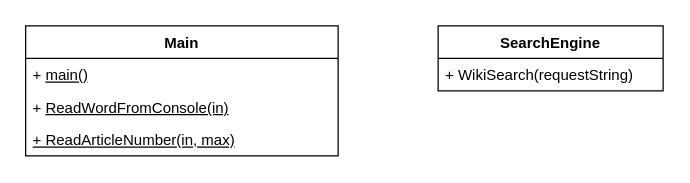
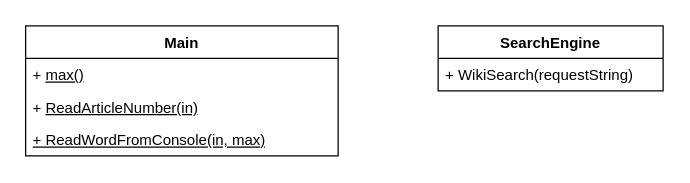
(63, 76) -> (61, 76)
(132, 108) -> (122, 108)
(141, 141) -> (151, 141)
